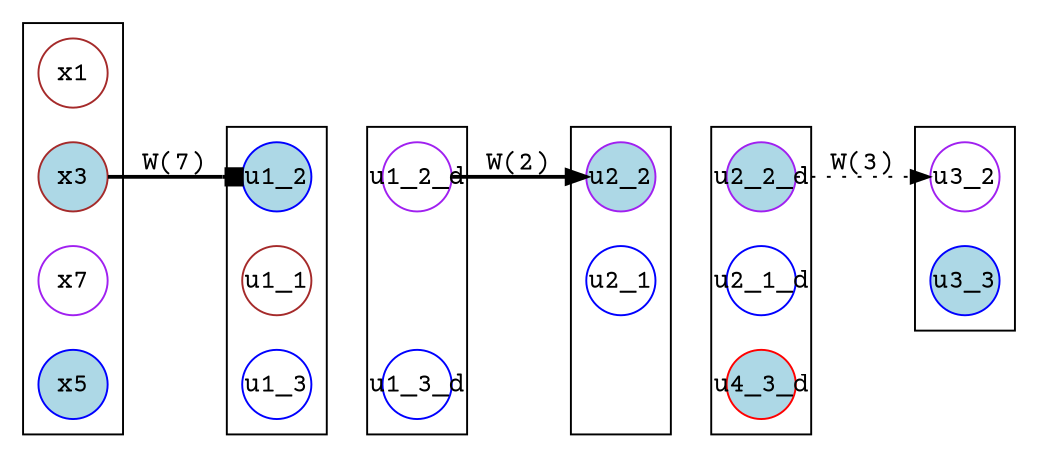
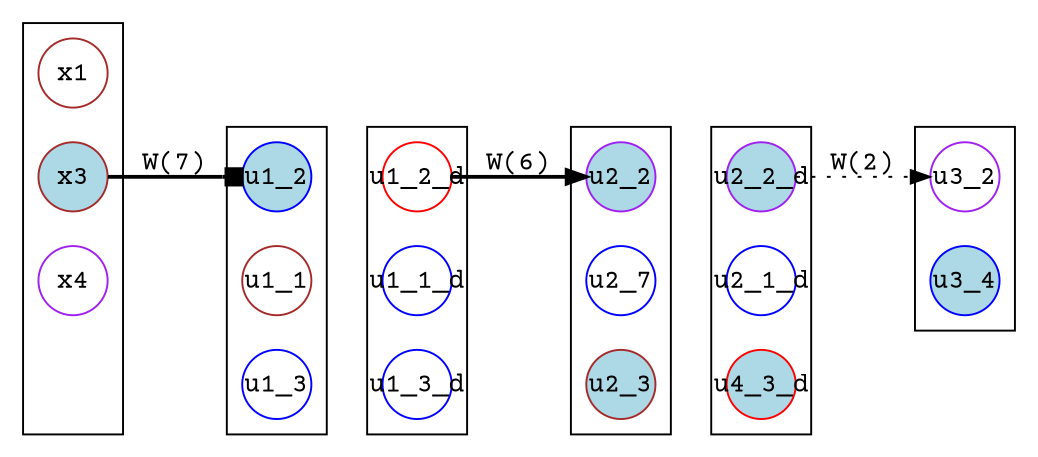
(519, 162) -> (519, 162)
(863, 162) -> (863, 162)
(417, 177) -> (417, 177)
(73, 281) -> (73, 281)
none -> (417, 281)
(621, 281) -> (621, 281)
(965, 281) -> (965, 281)
(73, 384) -> none
none -> (621, 384)
